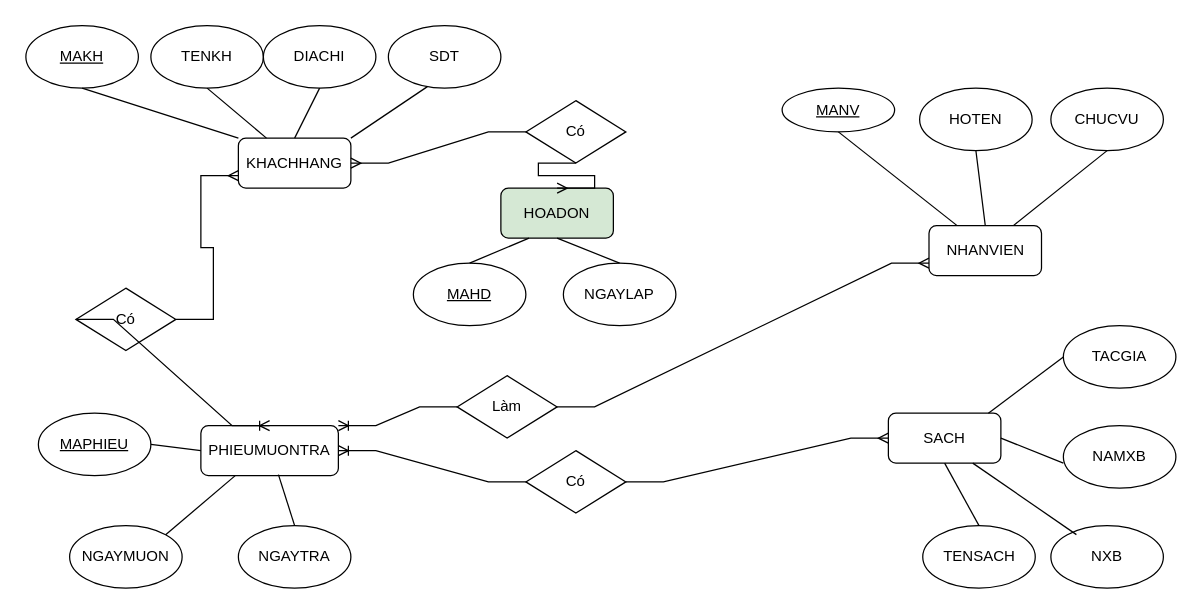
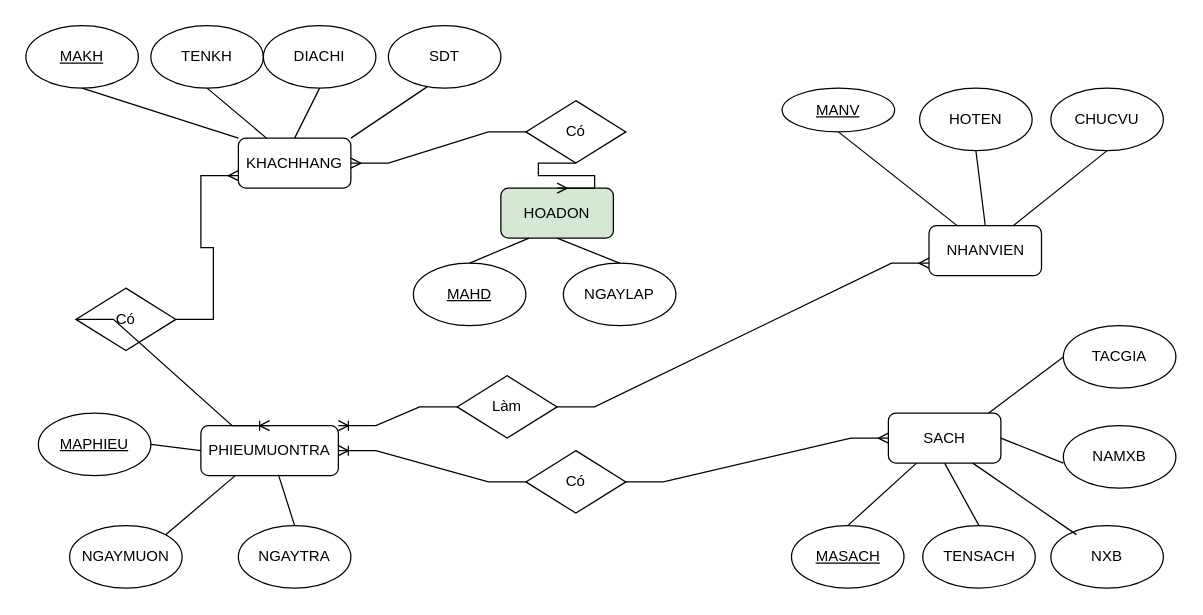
none -> (882, 494)
none -> (848, 557)
